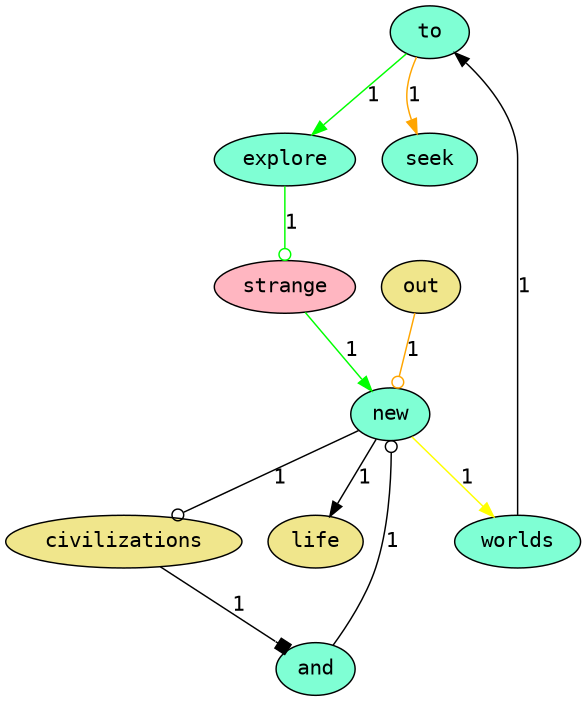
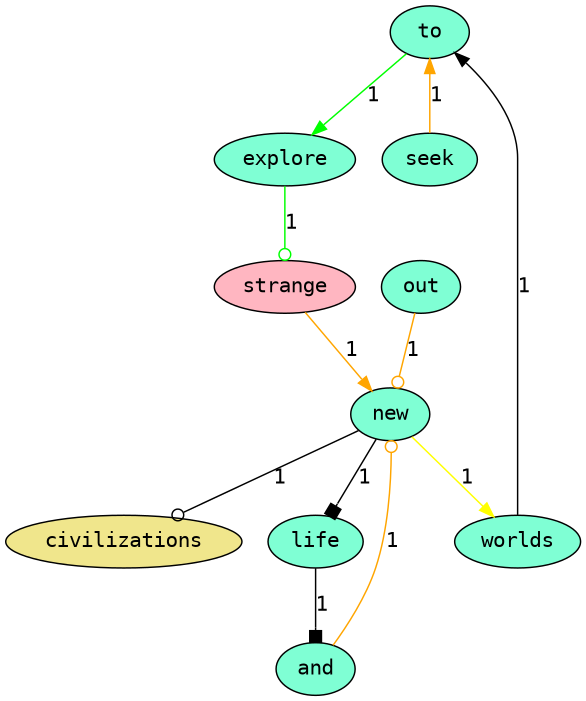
(407, 88) -> (430, 103)
(421, 287) -> (421, 287)
(334, 346) -> (334, 346)
(357, 471) -> (357, 471)
(316, 542) -> (316, 542)
(380, 554) -> (380, 554)
(218, 604) -> (316, 598)
